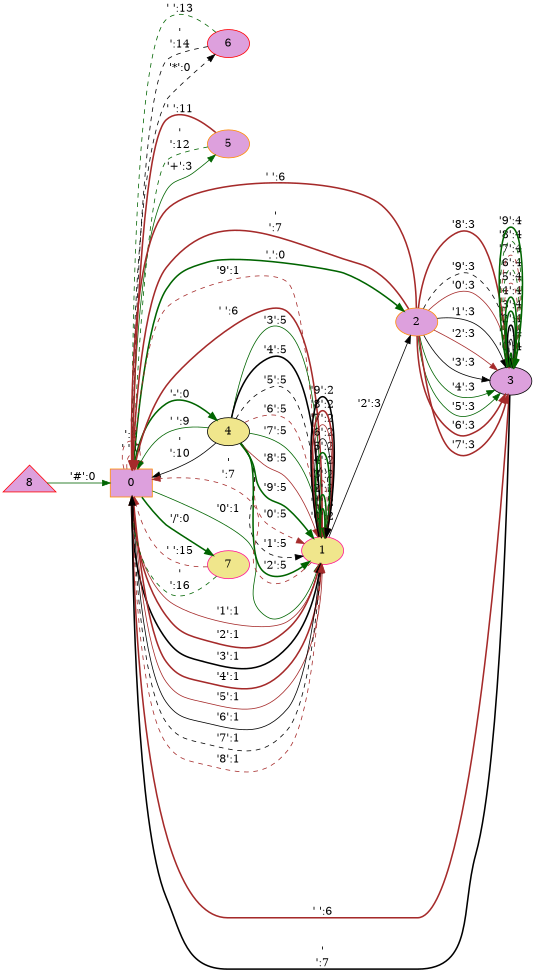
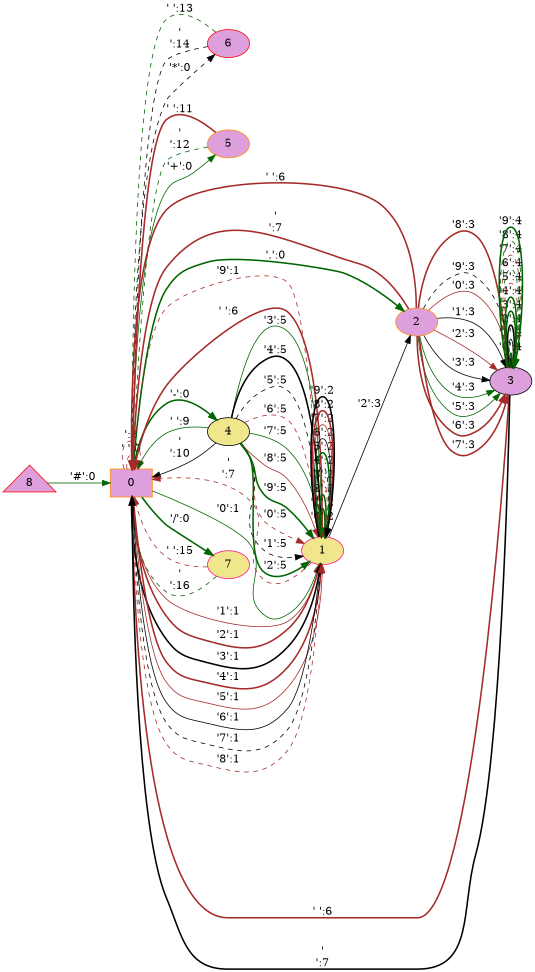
(180, 167) -> (180, 167)
